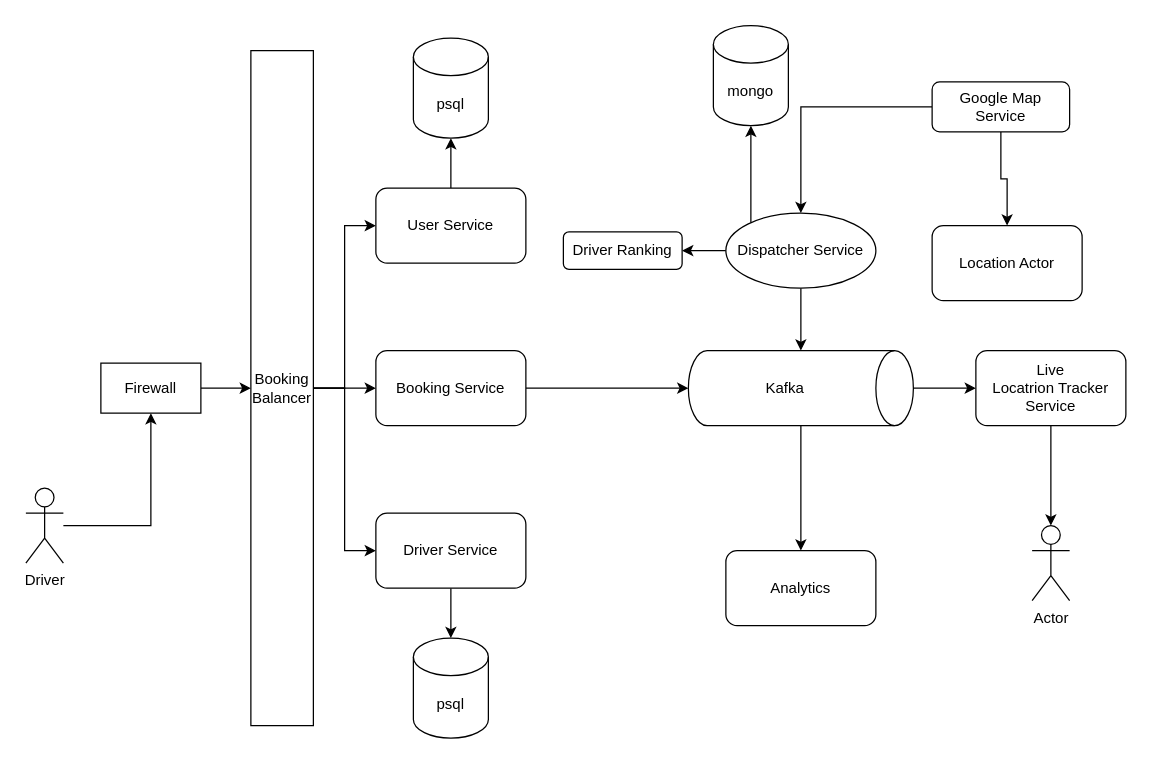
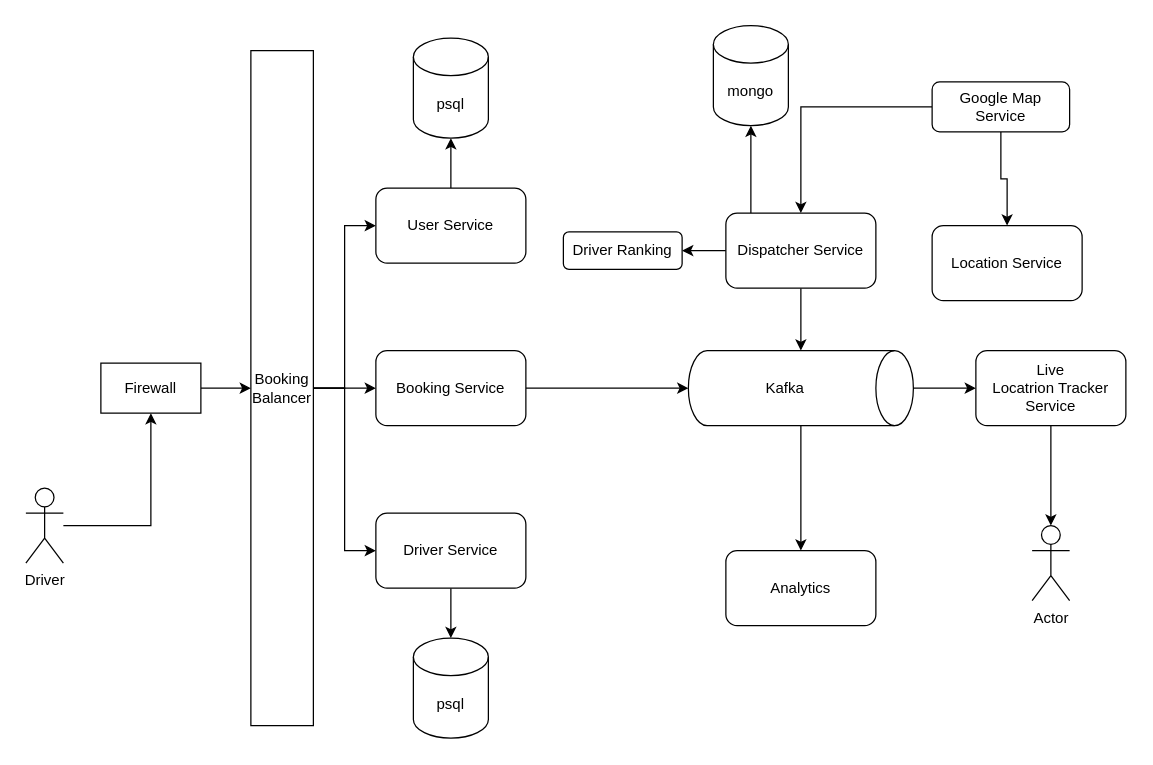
(801, 251) -> (801, 251)
(1007, 263) -> (1007, 263)
